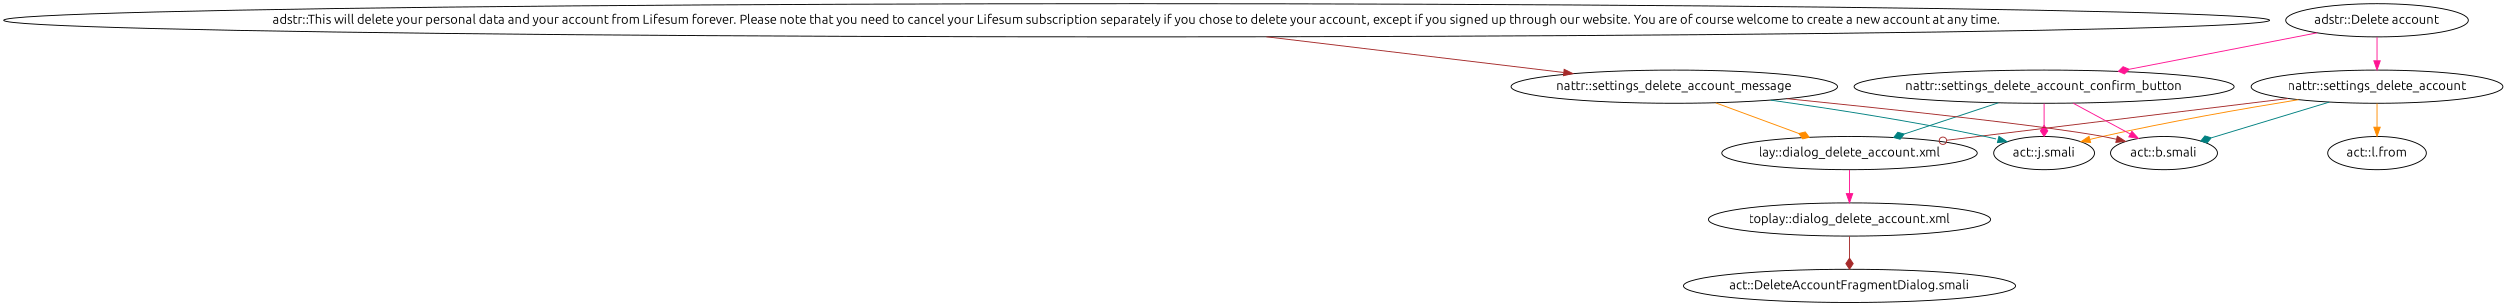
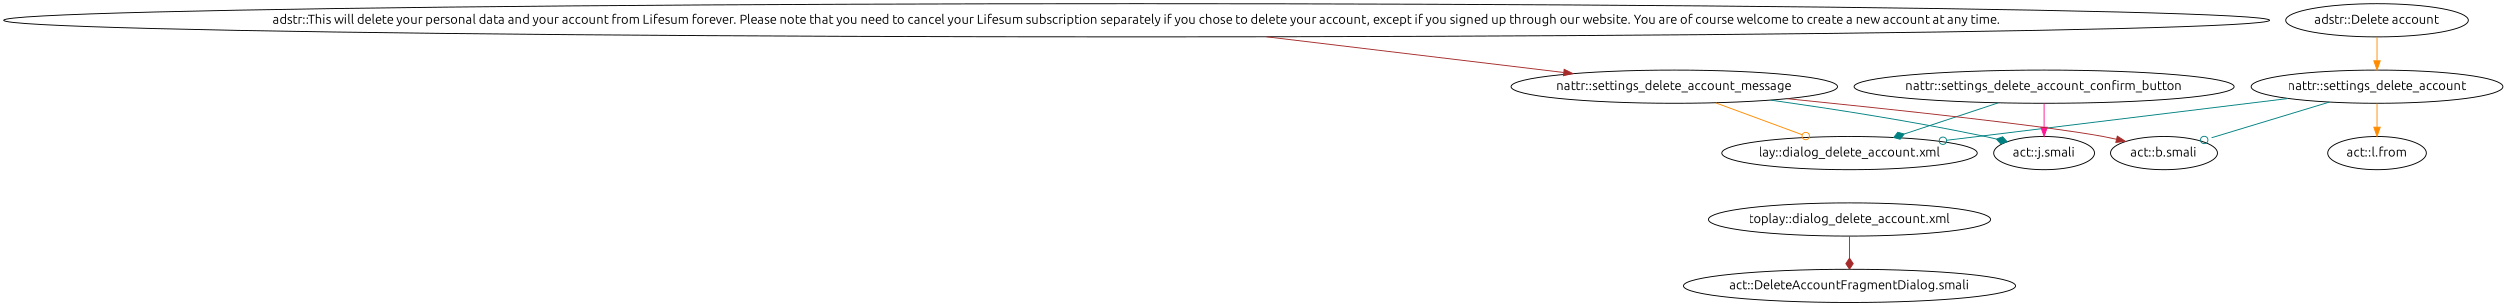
(2377, 49) -> (2377, 49)
(2223, 51) -> none
(2044, 115) -> (2044, 115)
(2096, 116) -> none
(1884, 118) -> (1884, 118)
(2194, 118) -> none
(1759, 119) -> (1759, 119)
(2117, 119) -> (2117, 119)
(2270, 120) -> (2270, 120)
(1850, 182) -> none
